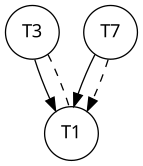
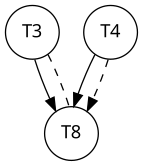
(111, 32) -> (111, 32)
(71, 134) -> (71, 134)
